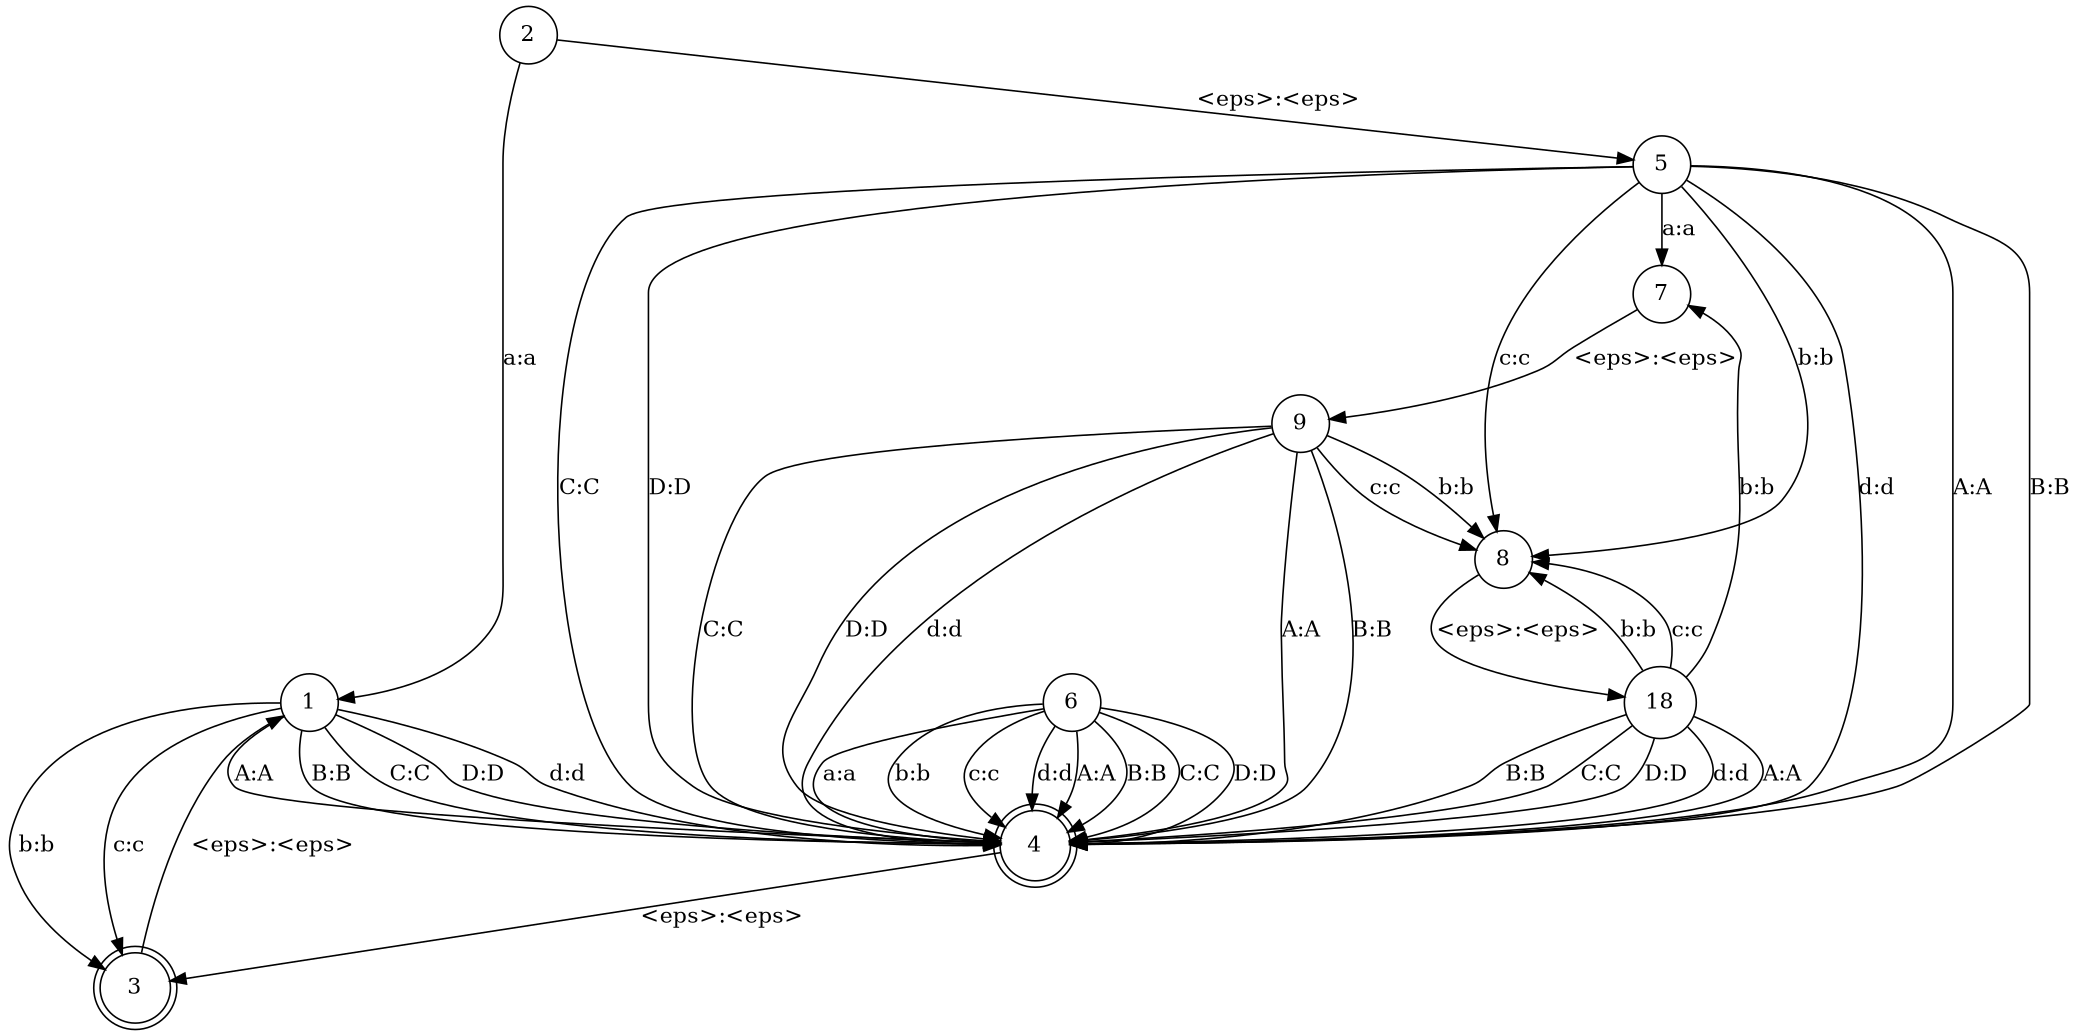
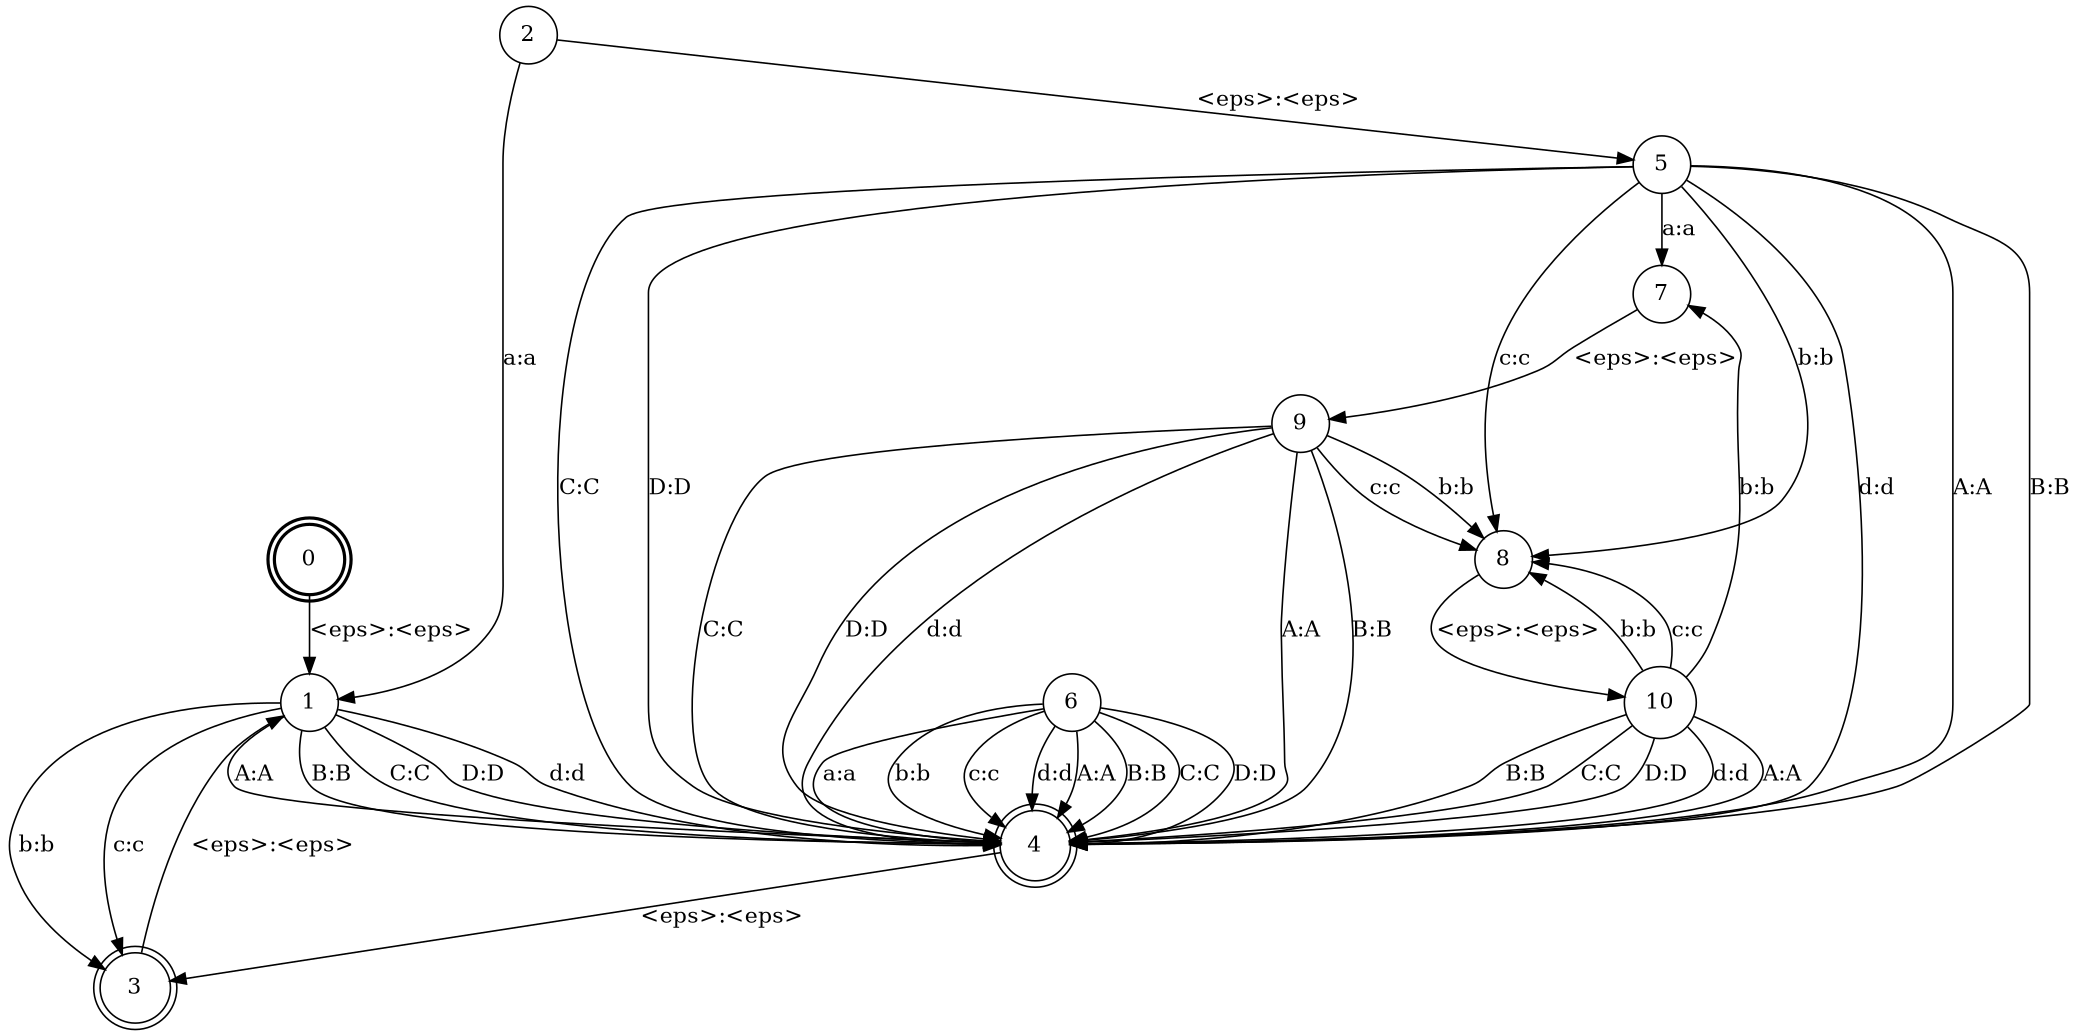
none -> (310, 560)
(1660, 703) -> (1660, 703)
